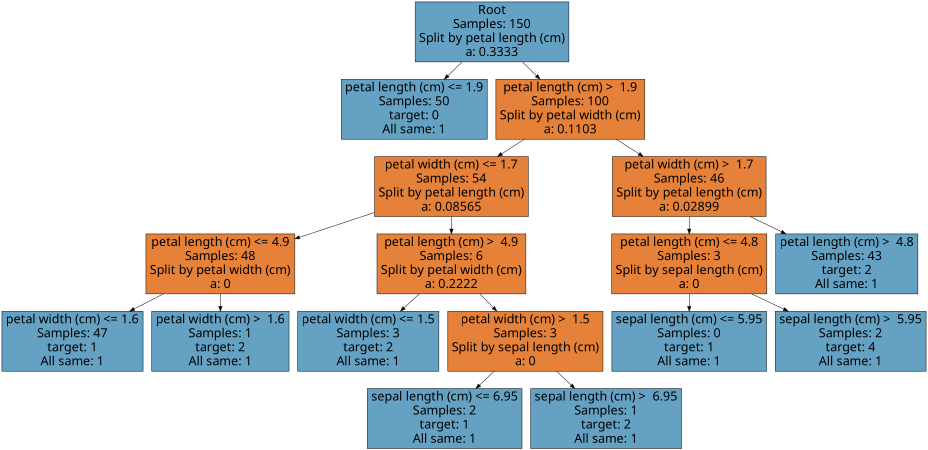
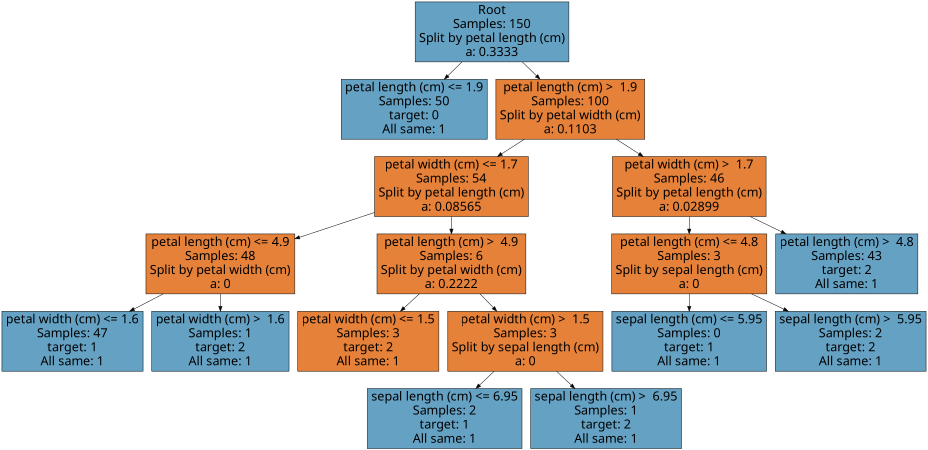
(368, 341) -> (368, 341)
(851, 341) -> (851, 341)
